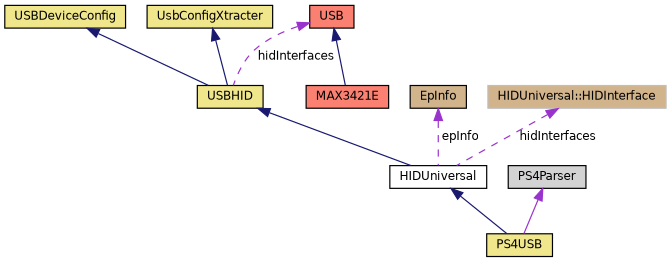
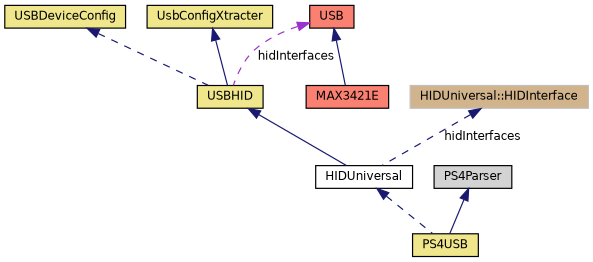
(153, 59) -> (153, 59)
(438, 97) -> none
(502, 140) -> (426, 140)
(484, 215) -> (409, 215)
(531, 217) -> (457, 217)
